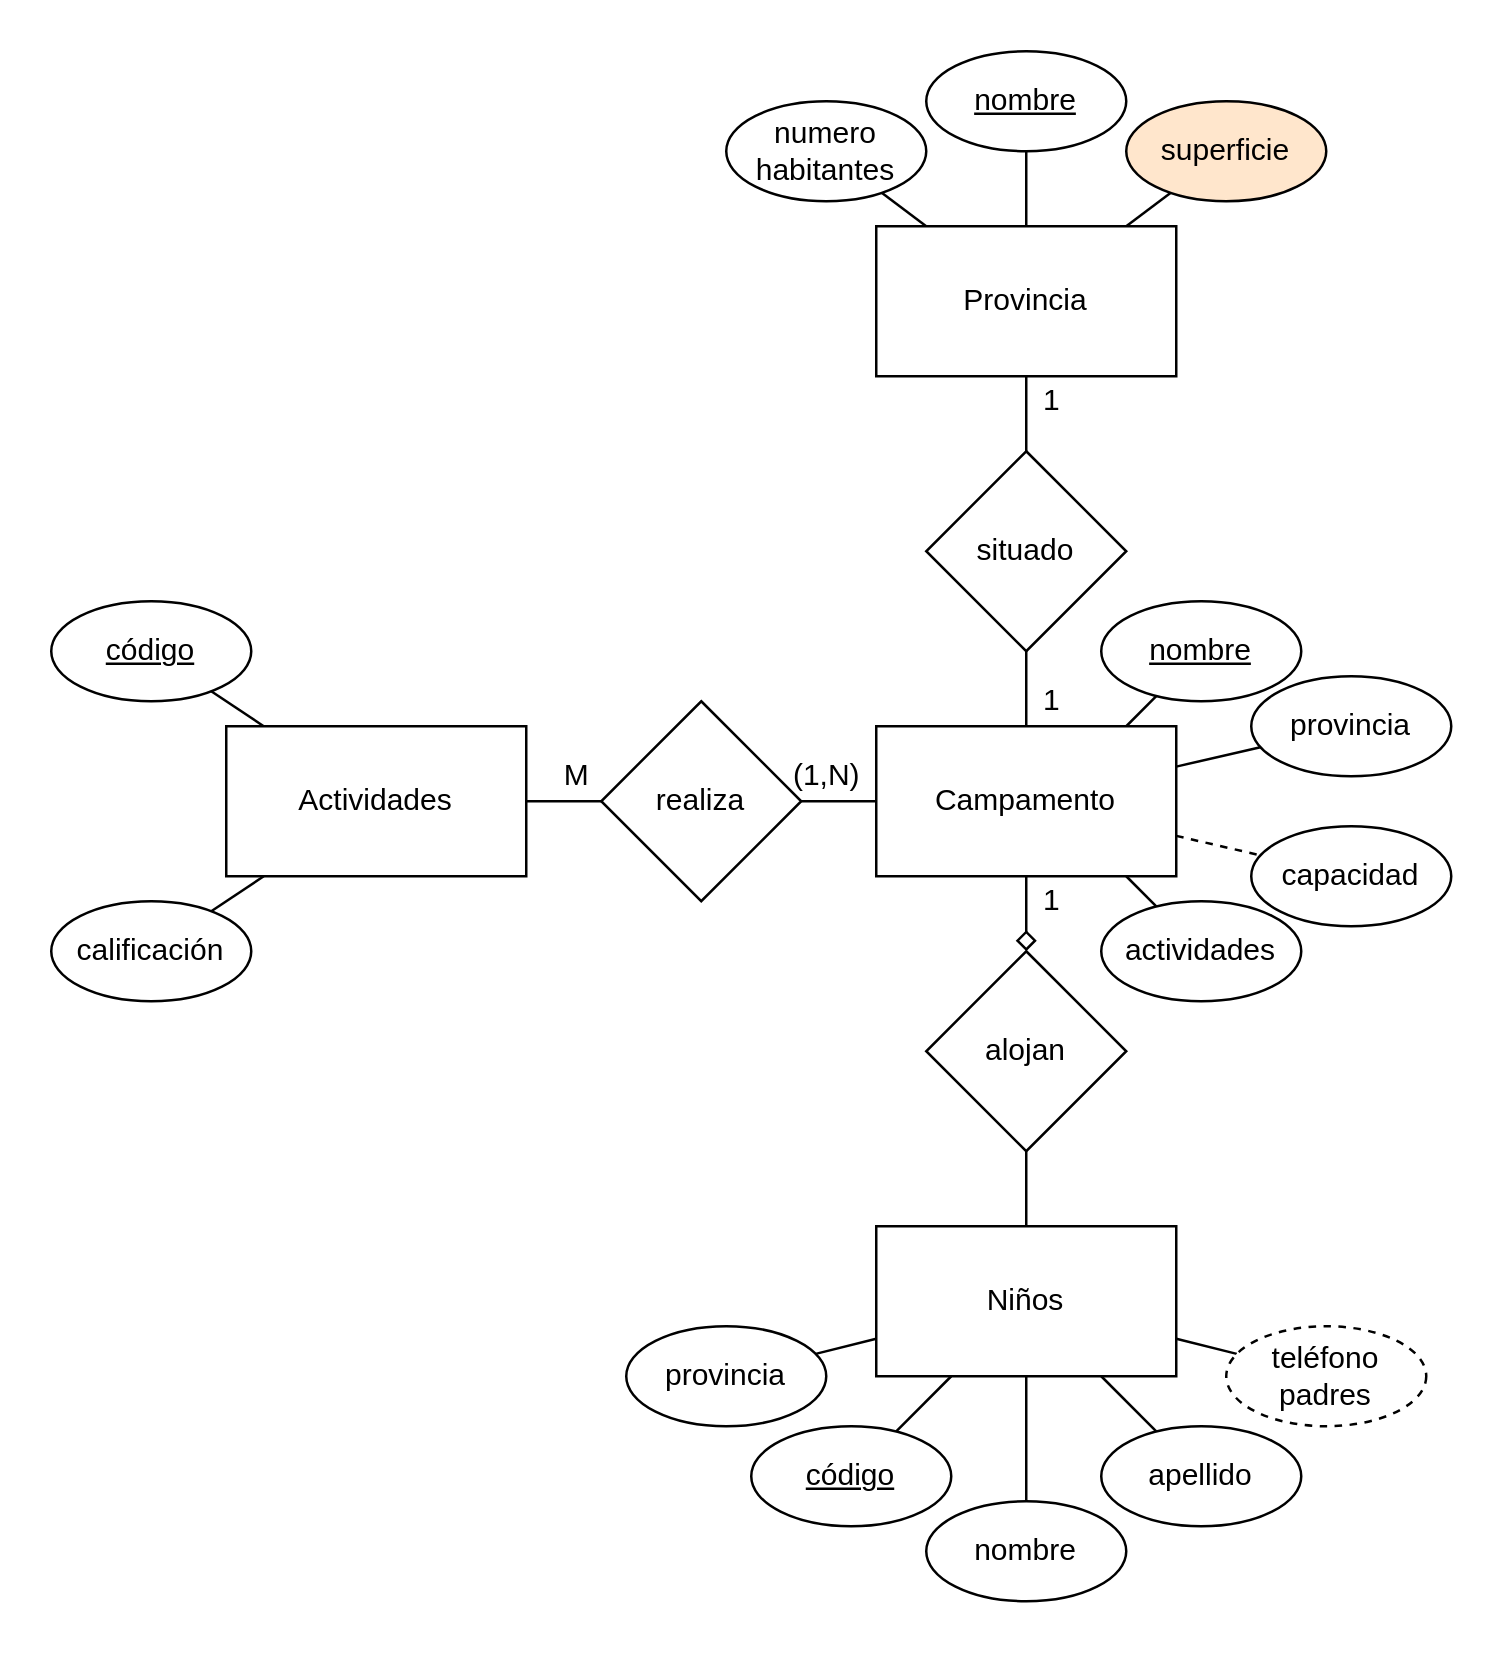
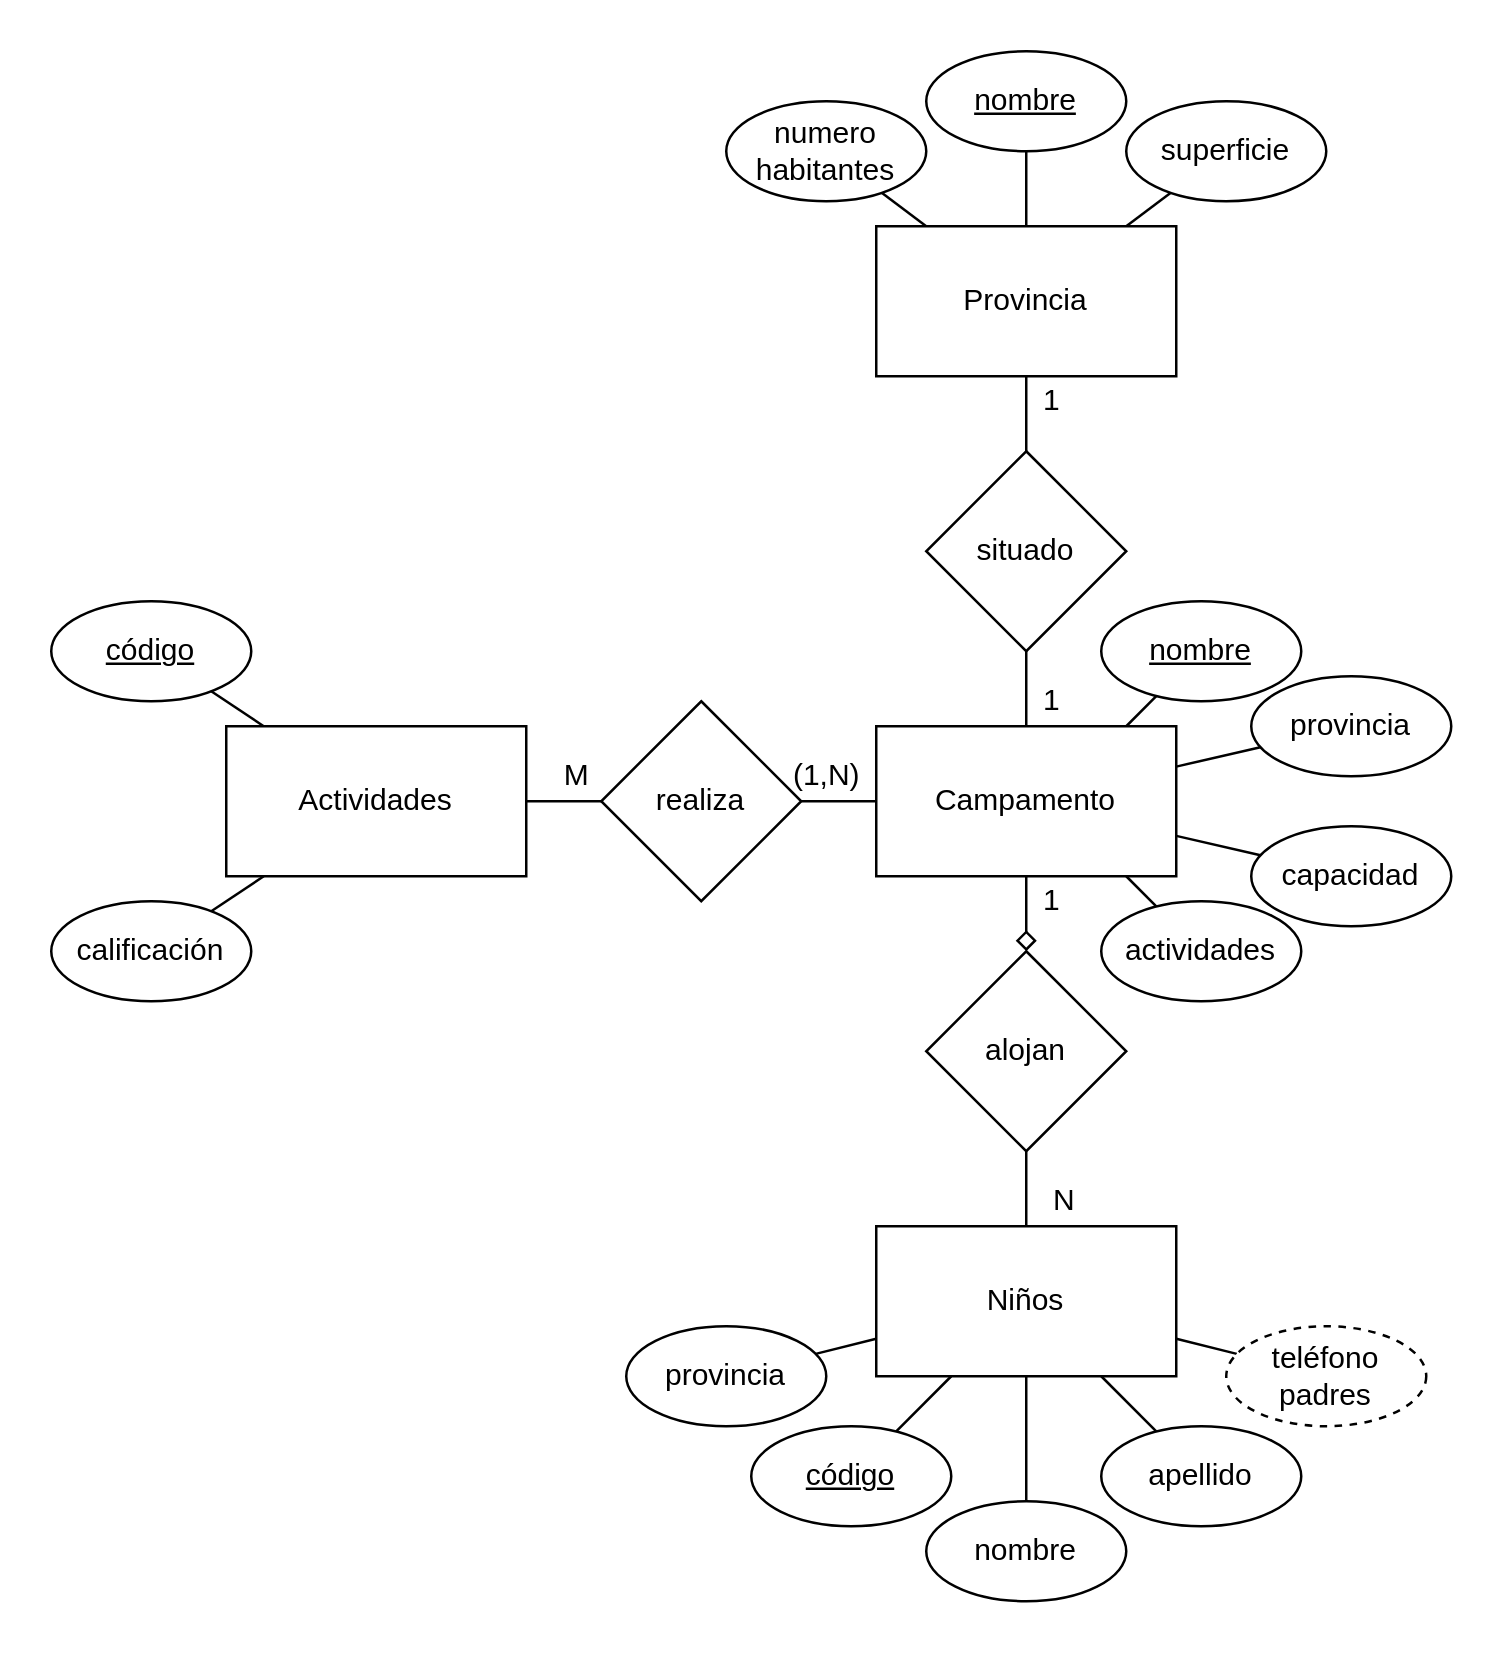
(1226, 151) -> (1226, 151)
(1221, 846) -> (1221, 846)
none -> (1064, 1201)
